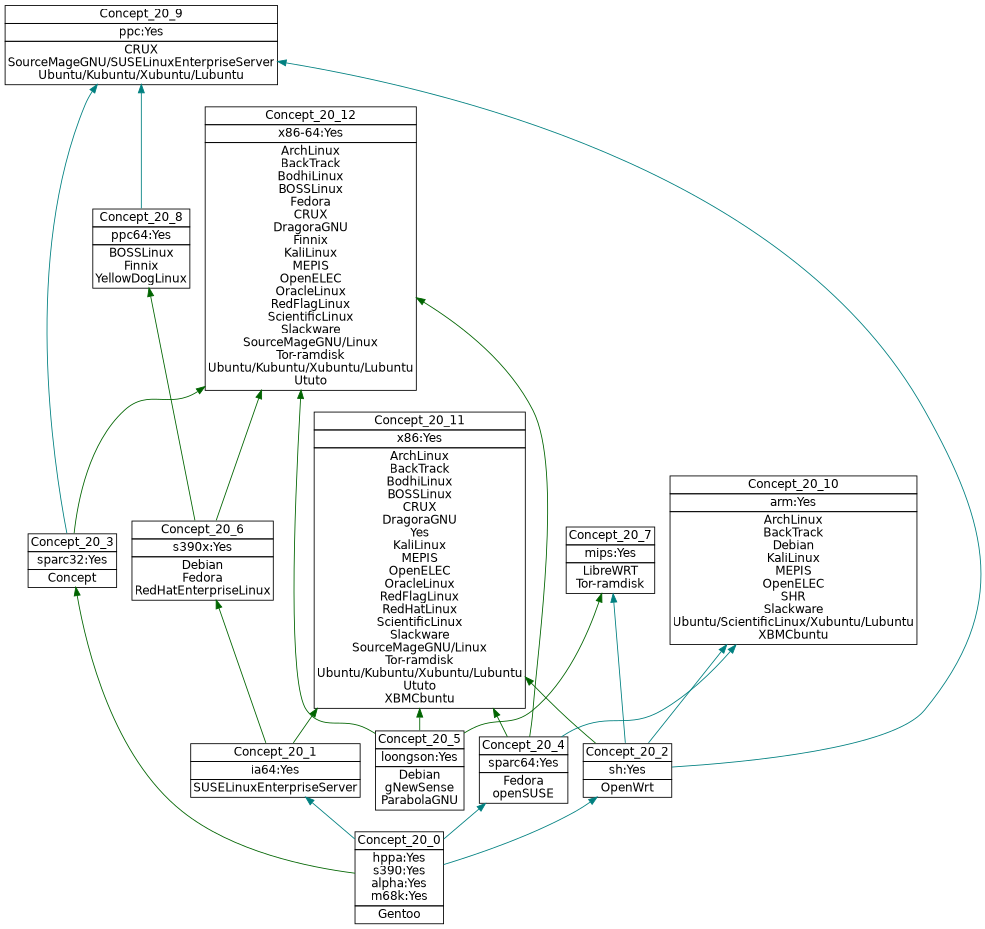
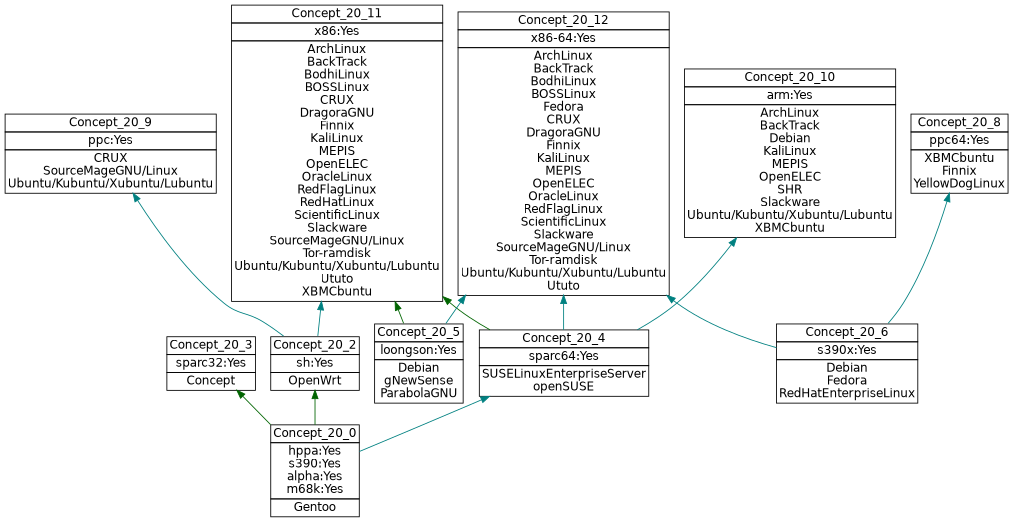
(141, 63) -> (111, 171)
(141, 151) -> none
(141, 253) -> (960, 158)
(48, 310) -> none
(173, 408) -> (923, 265)
(106, 433) -> none
(237, 459) -> (723, 329)
(547, 495) -> (564, 317)
(420, 533) -> (337, 126)
(610, 560) -> none
(294, 592) -> (453, 313)
(793, 622) -> (790, 215)
(678, 706) -> none
(563, 714) -> (319, 323)
(275, 770) -> none
(524, 781) -> (564, 374)
(519, 838) -> (315, 412)
